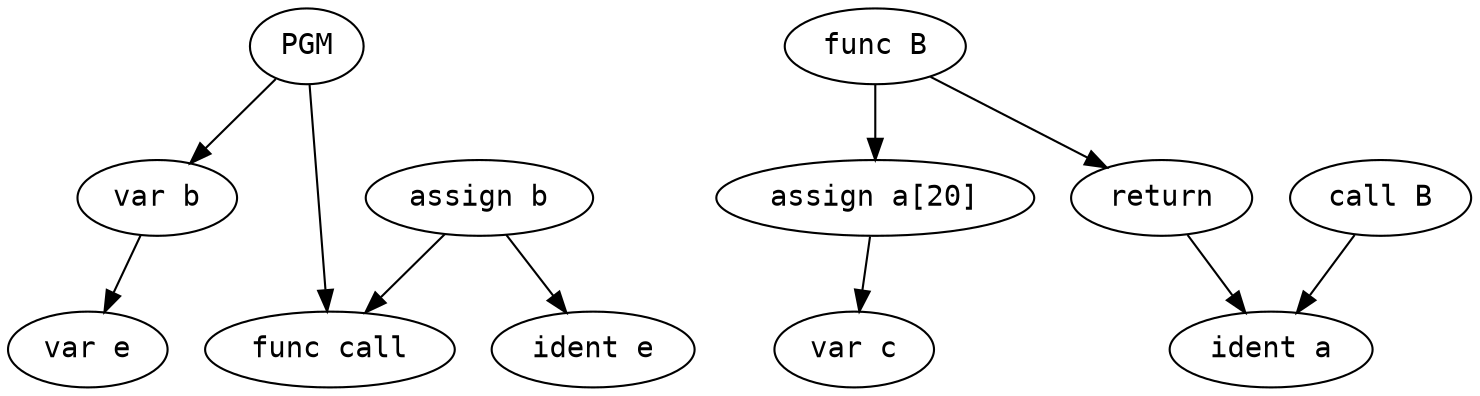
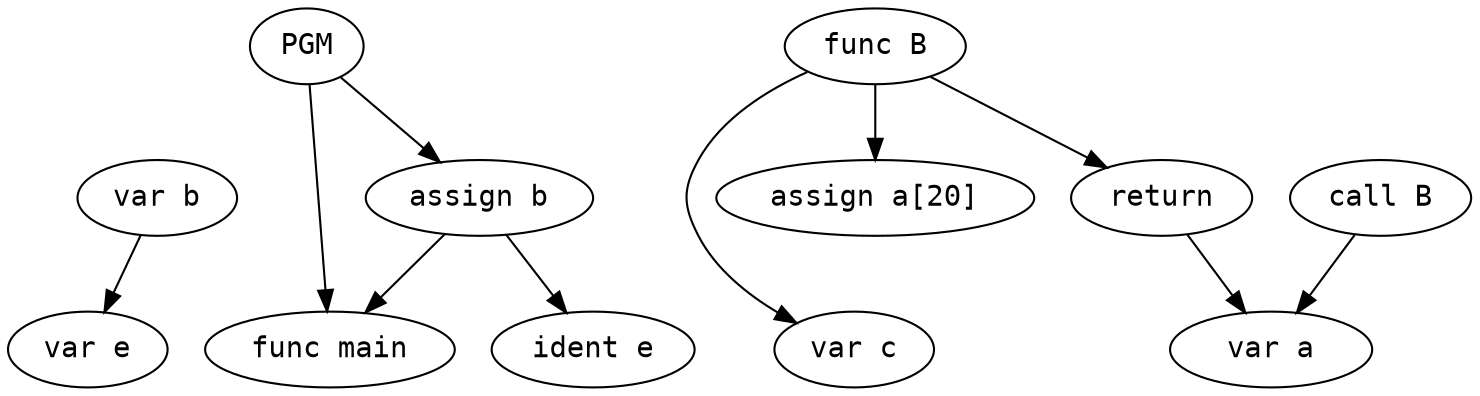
(241, 114) -> (382, 113)
(866, 263) -> (689, 183)
(330, 350) -> (330, 350)
(1271, 350) -> (1271, 350)
